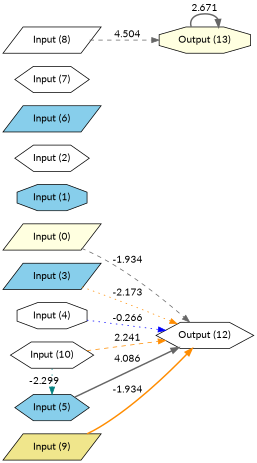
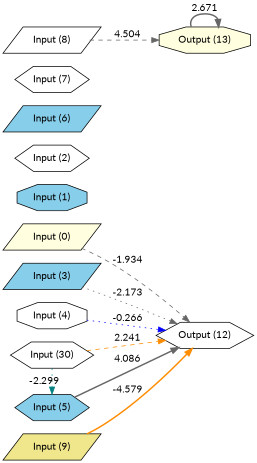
(126, 303) -> (126, 303)
(52, 355) -> (52, 355)
(128, 390) -> (128, 390)
